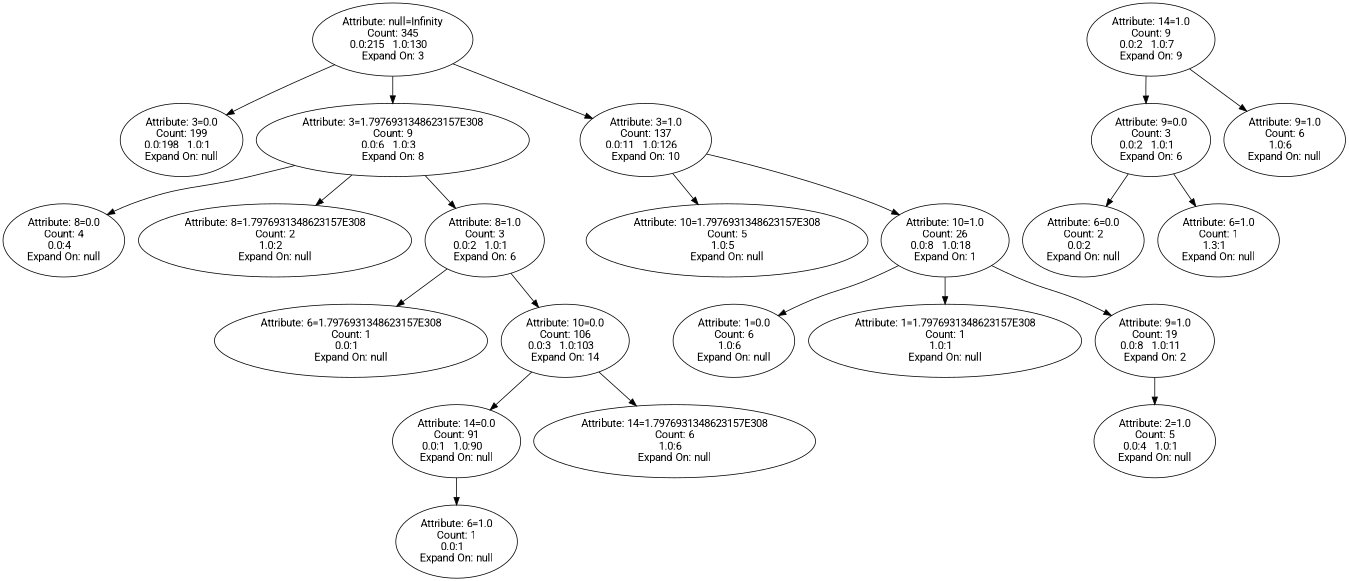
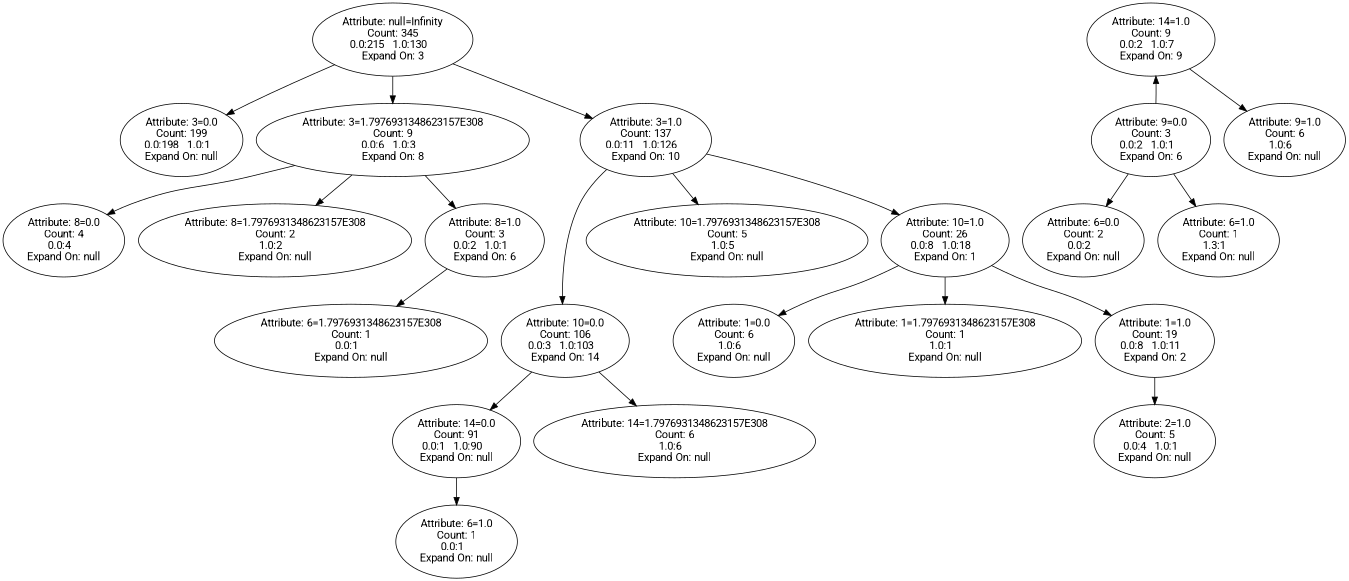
(1146, 86) -> (1156, 94)
(522, 287) -> (571, 228)
(1155, 341) -> (1155, 341)
